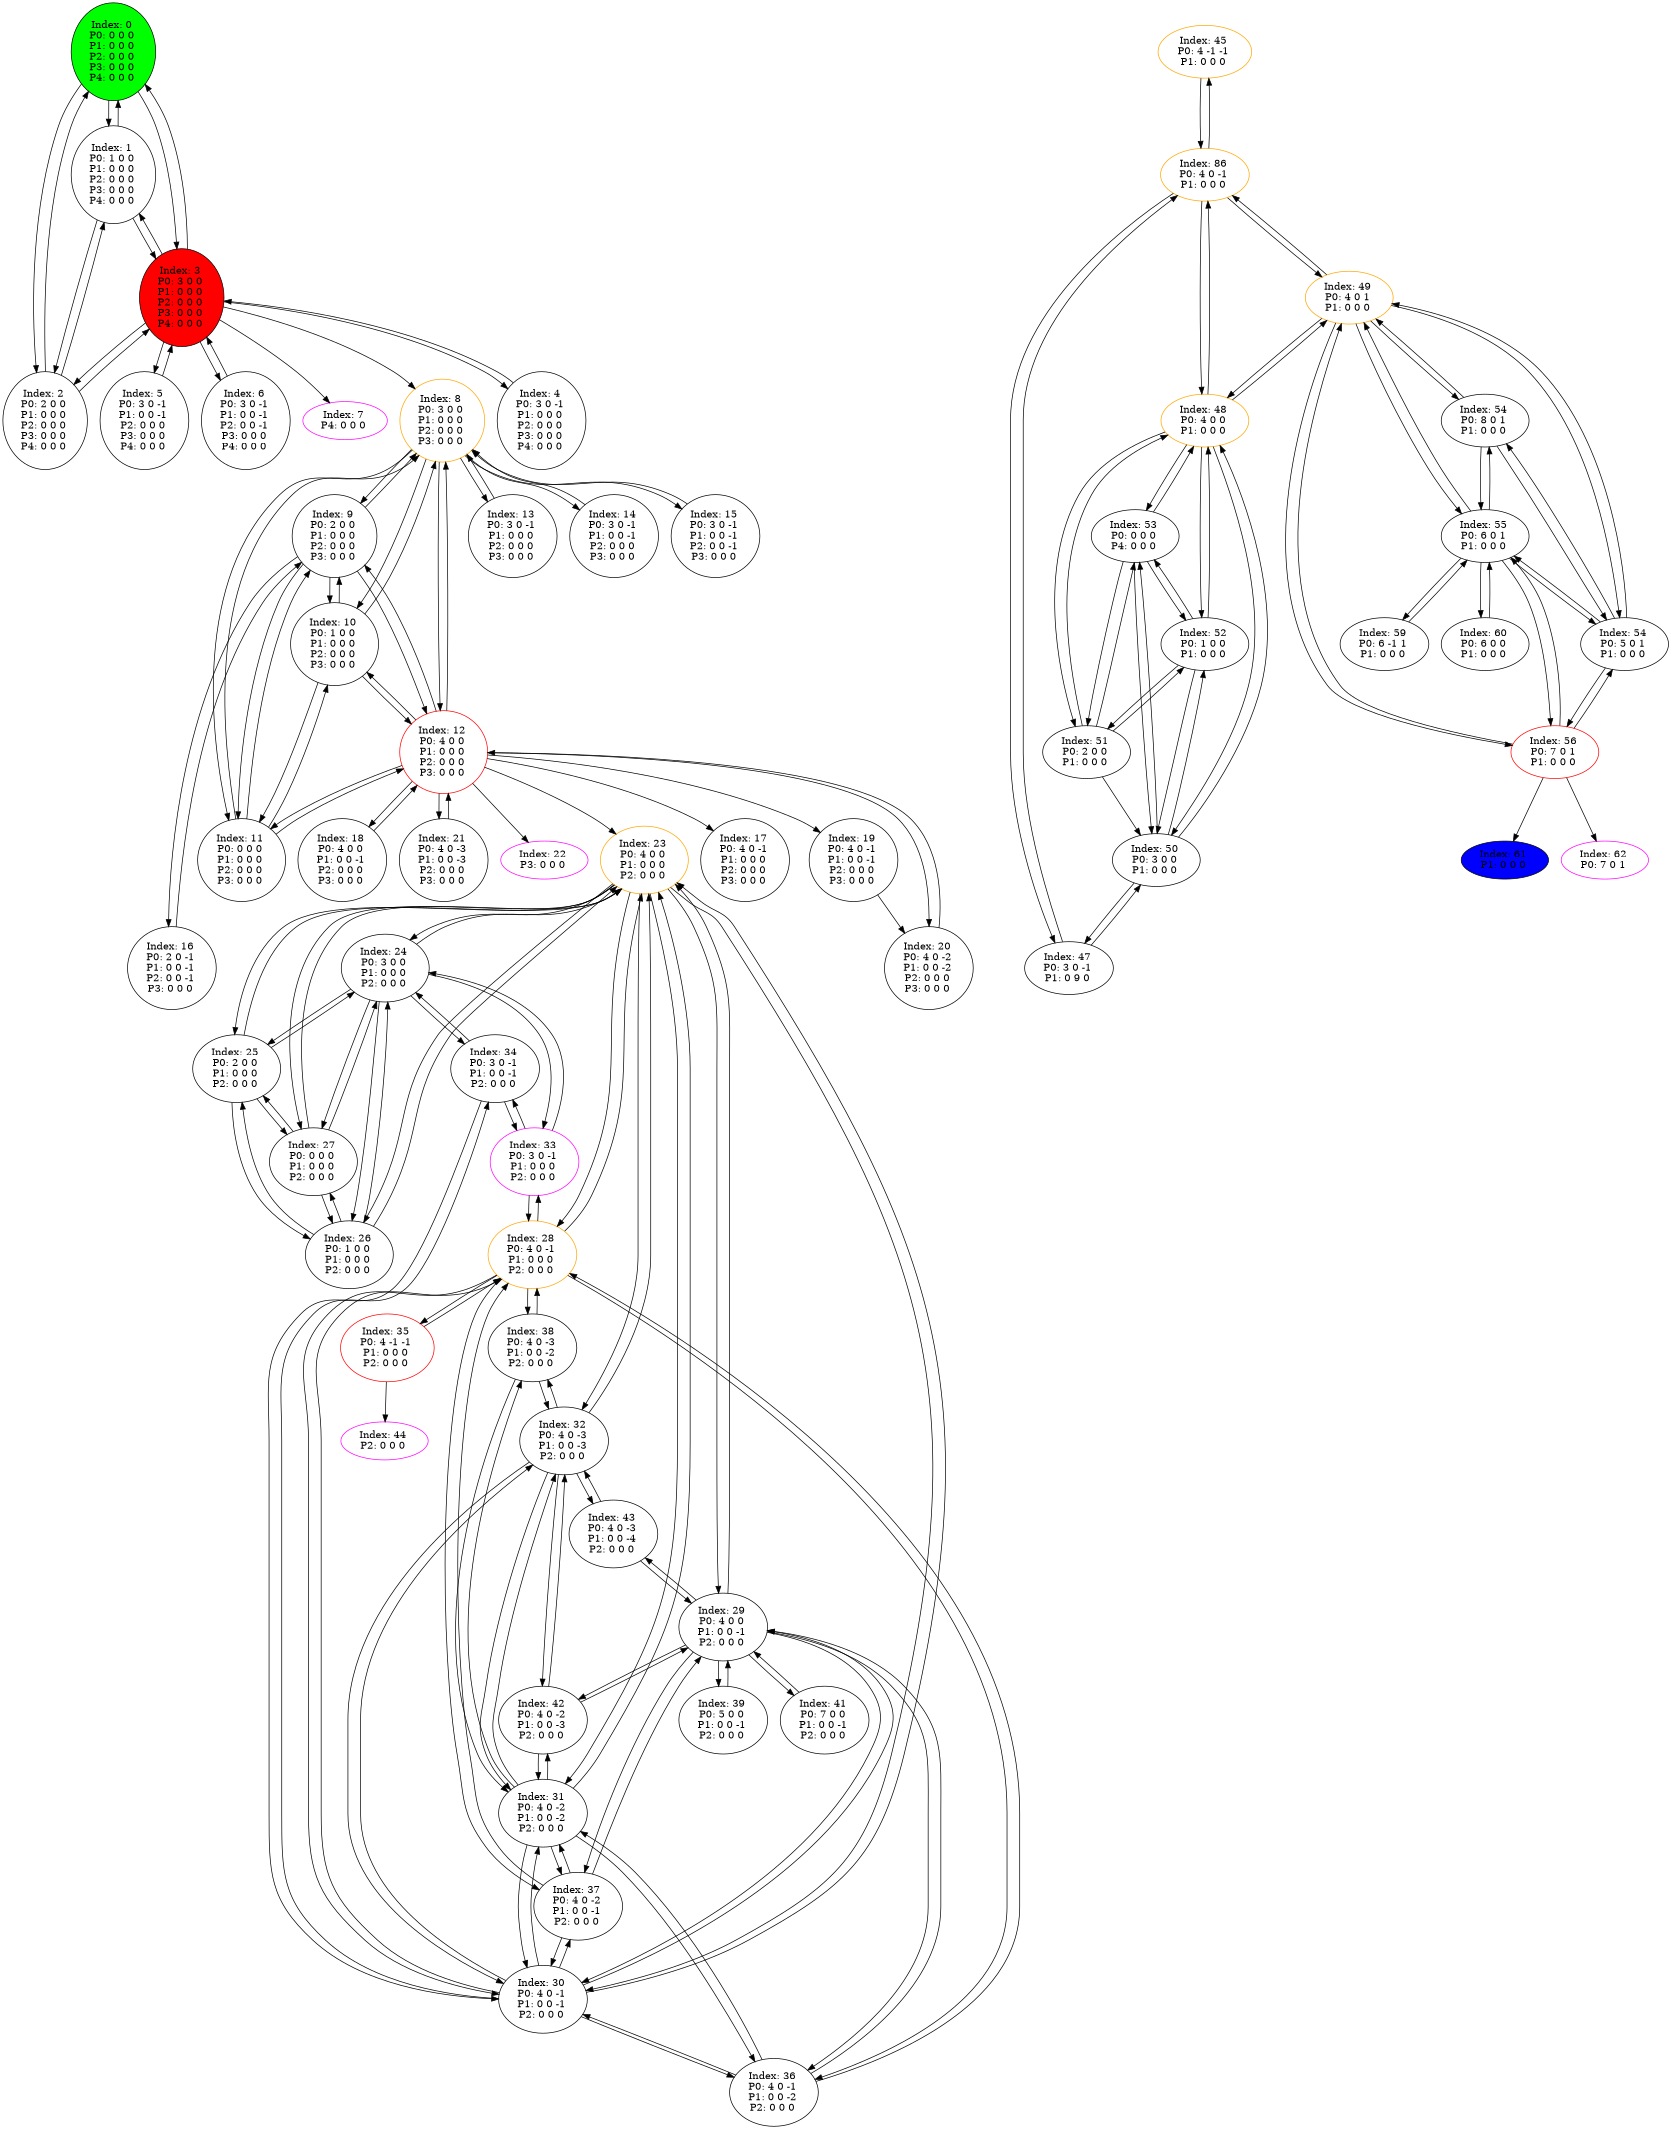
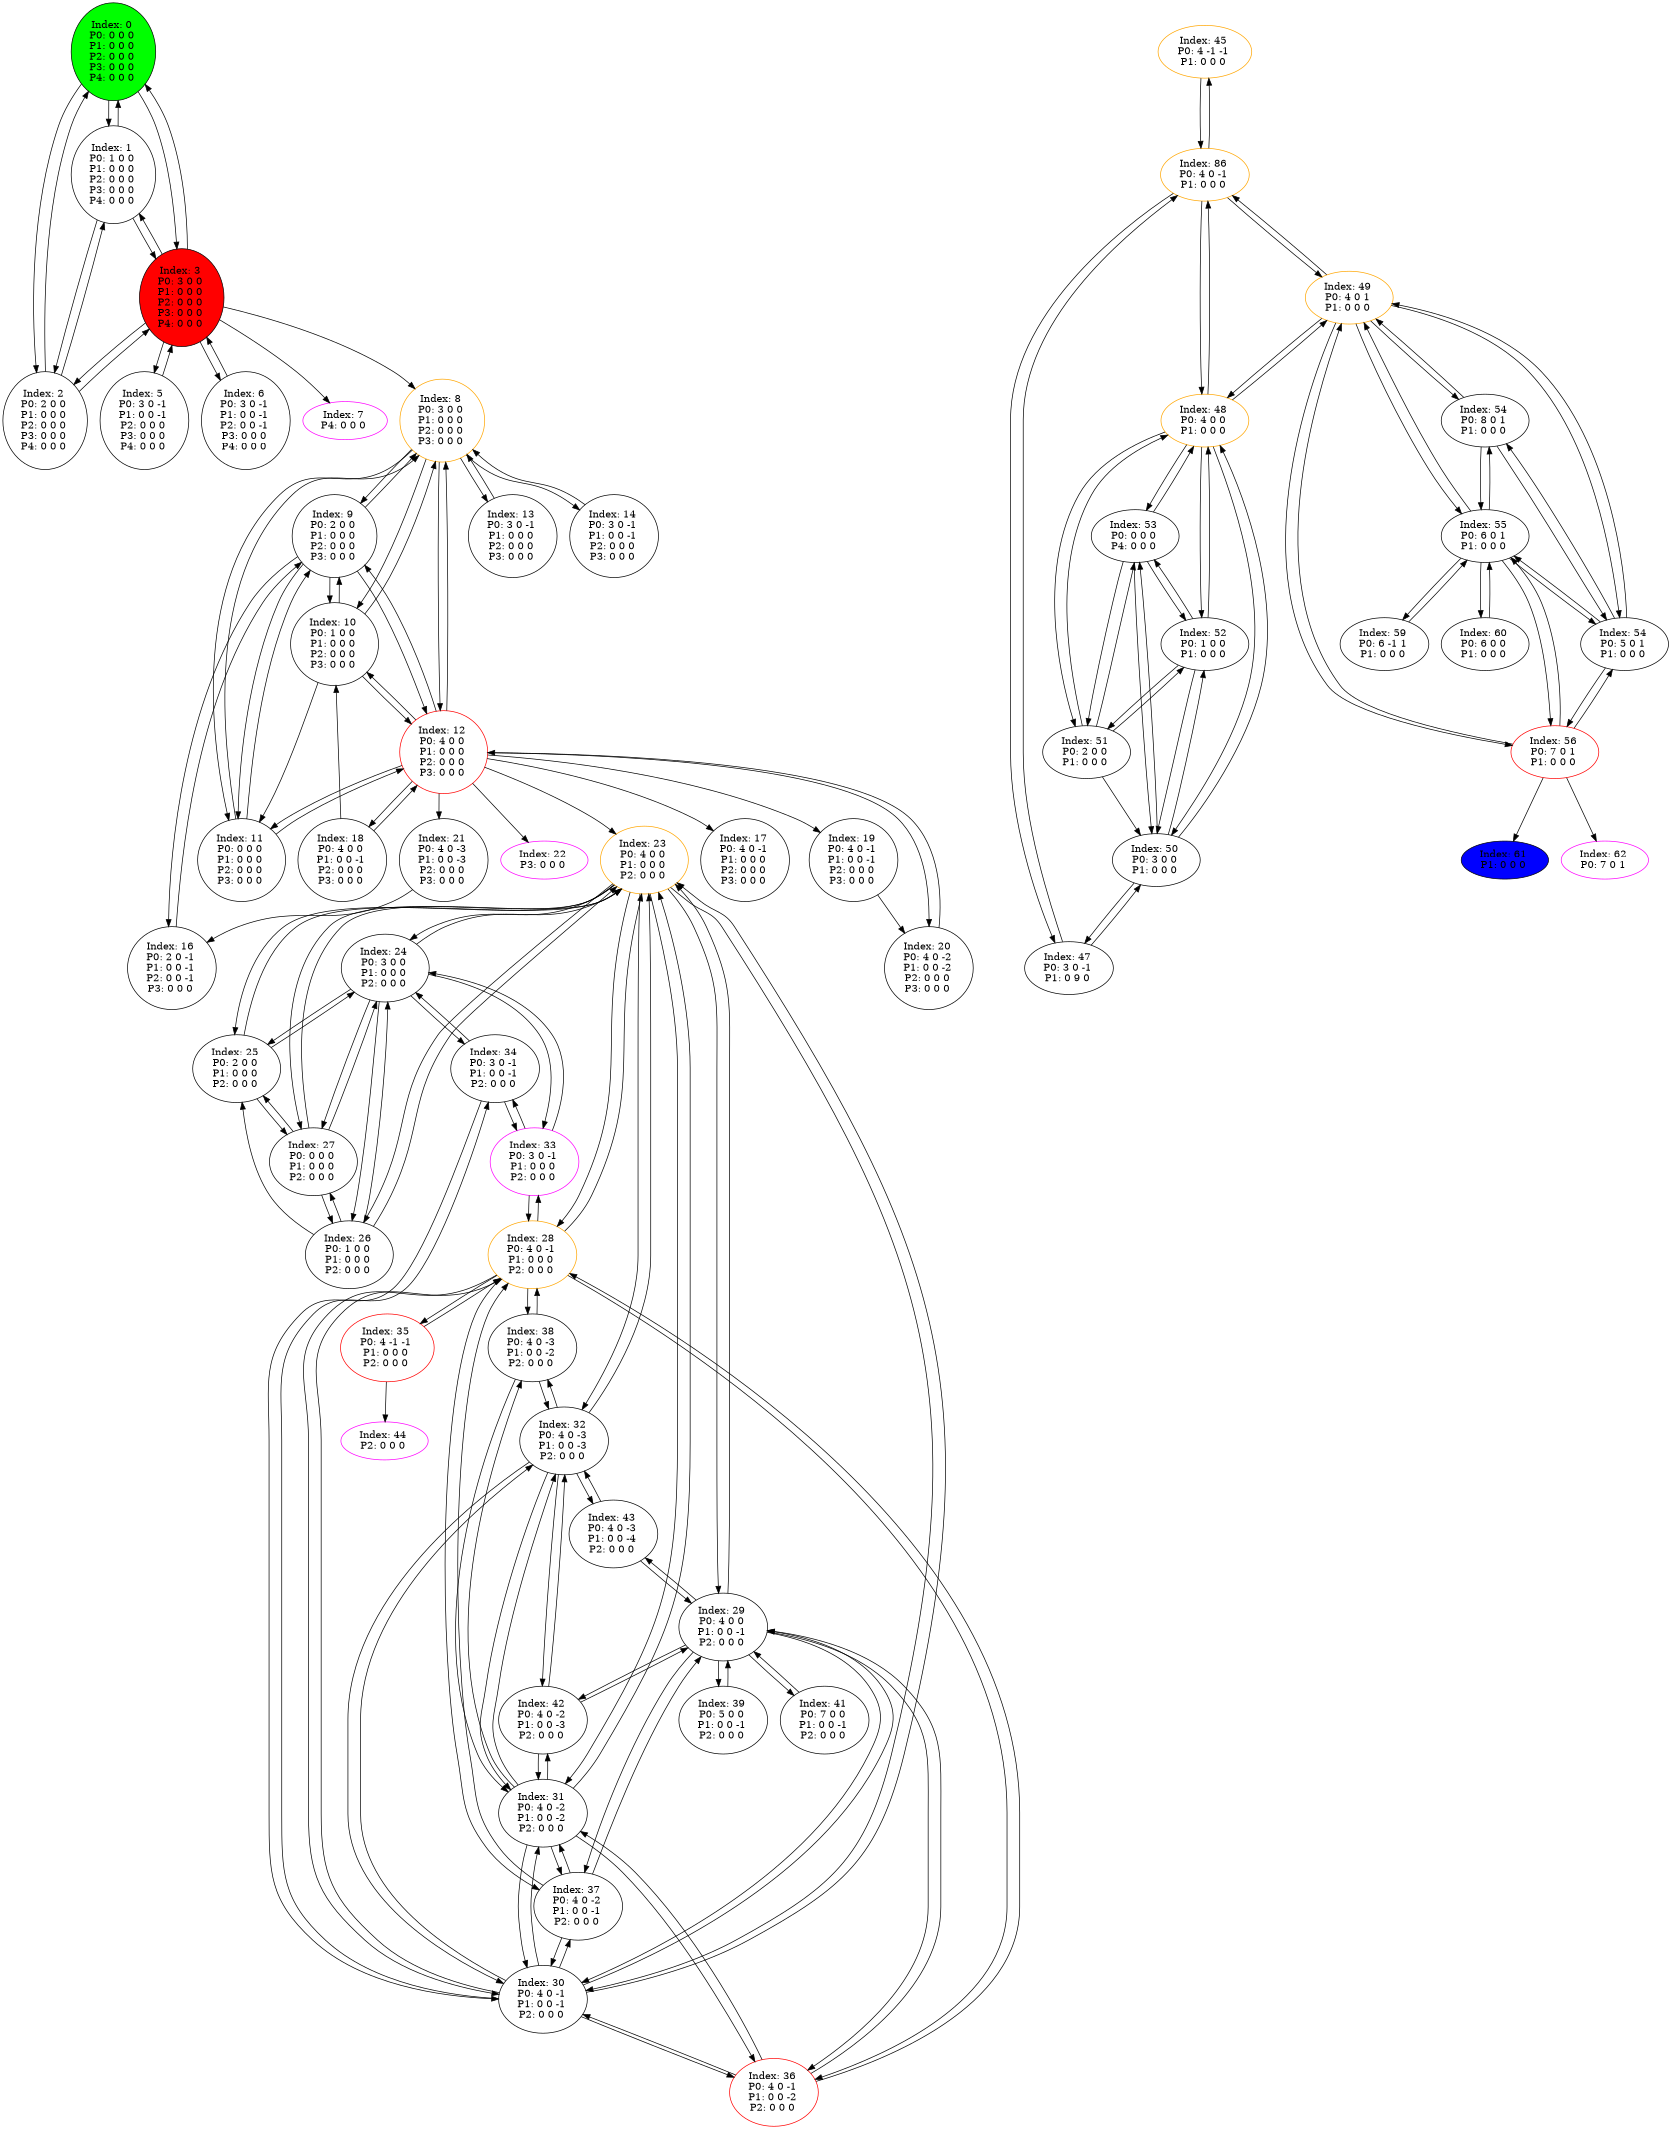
(542, 421) -> none
(716, 536) -> none
(301, 761) -> (339, 756)
(448, 810) -> (298, 916)
(249, 1180) -> none
(774, 2092) -> (774, 2092)
